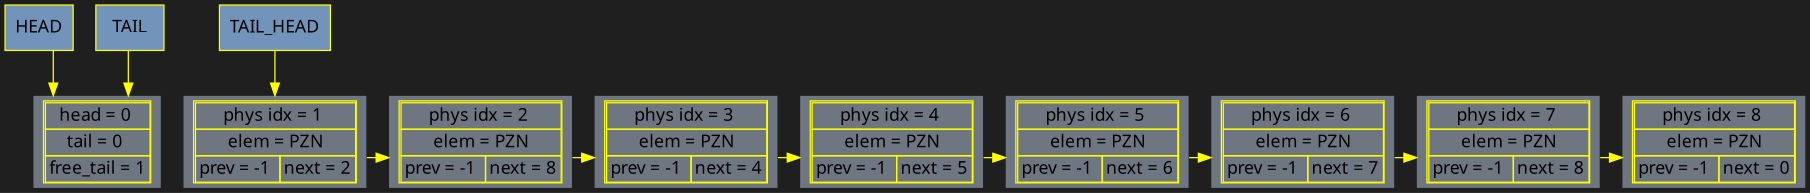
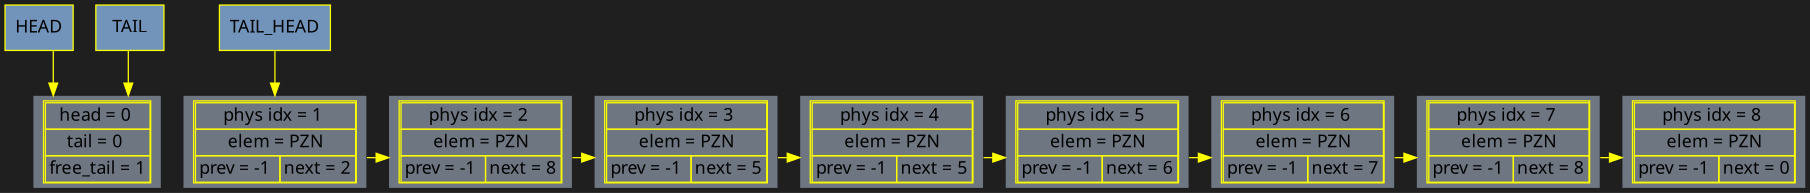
(729, 168) -> (729, 168)
